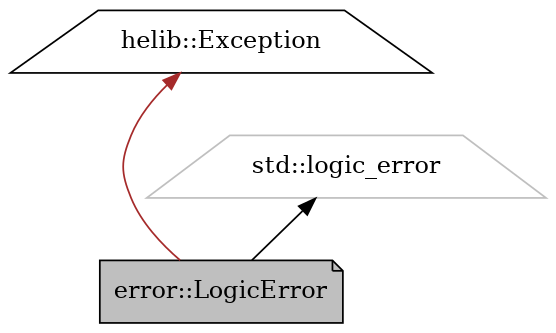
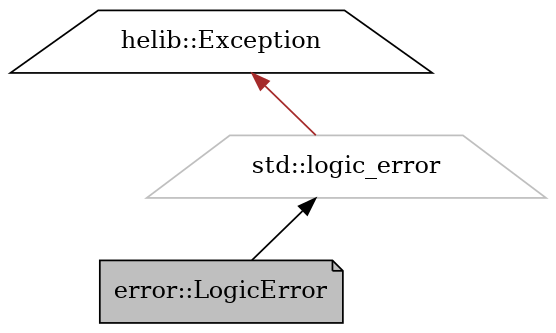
(124, 175) -> (290, 111)
